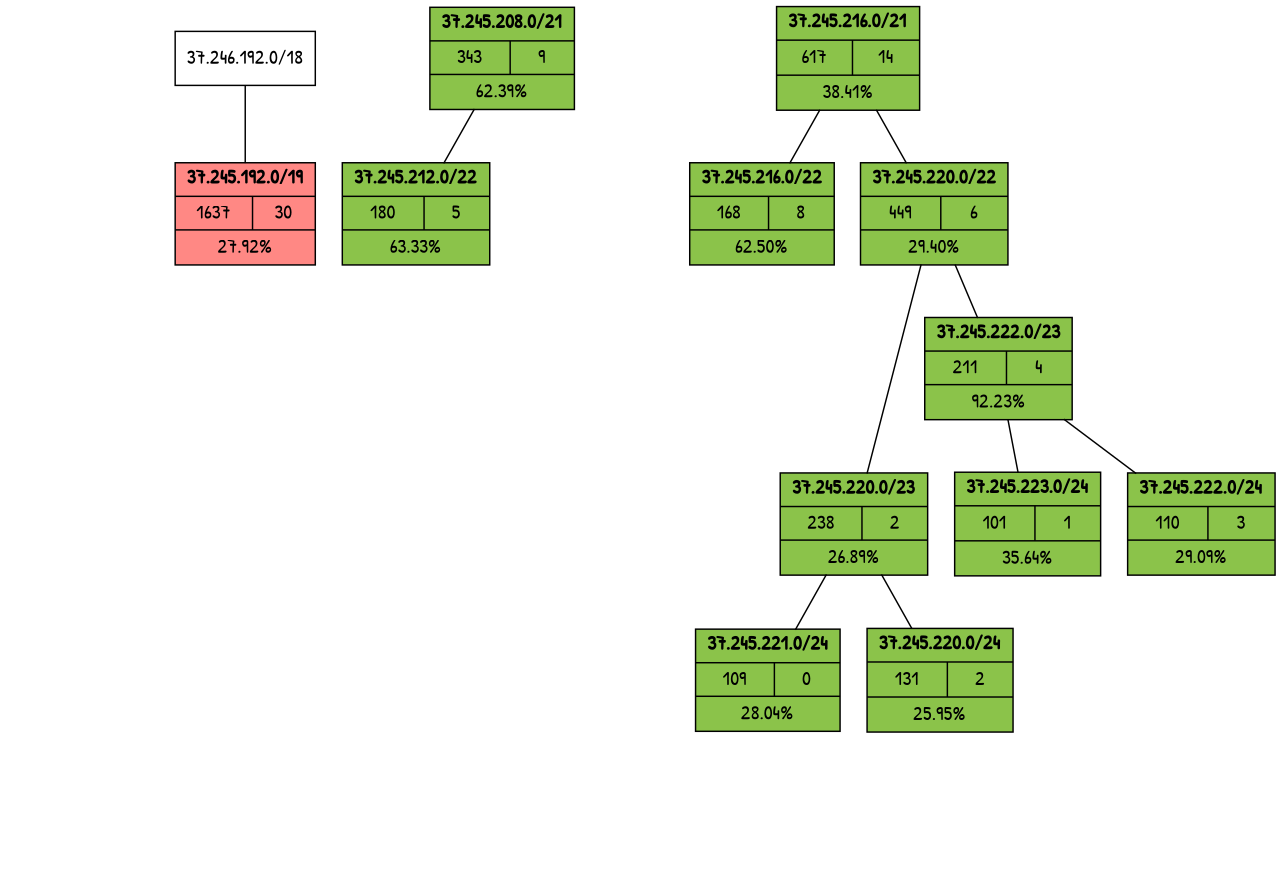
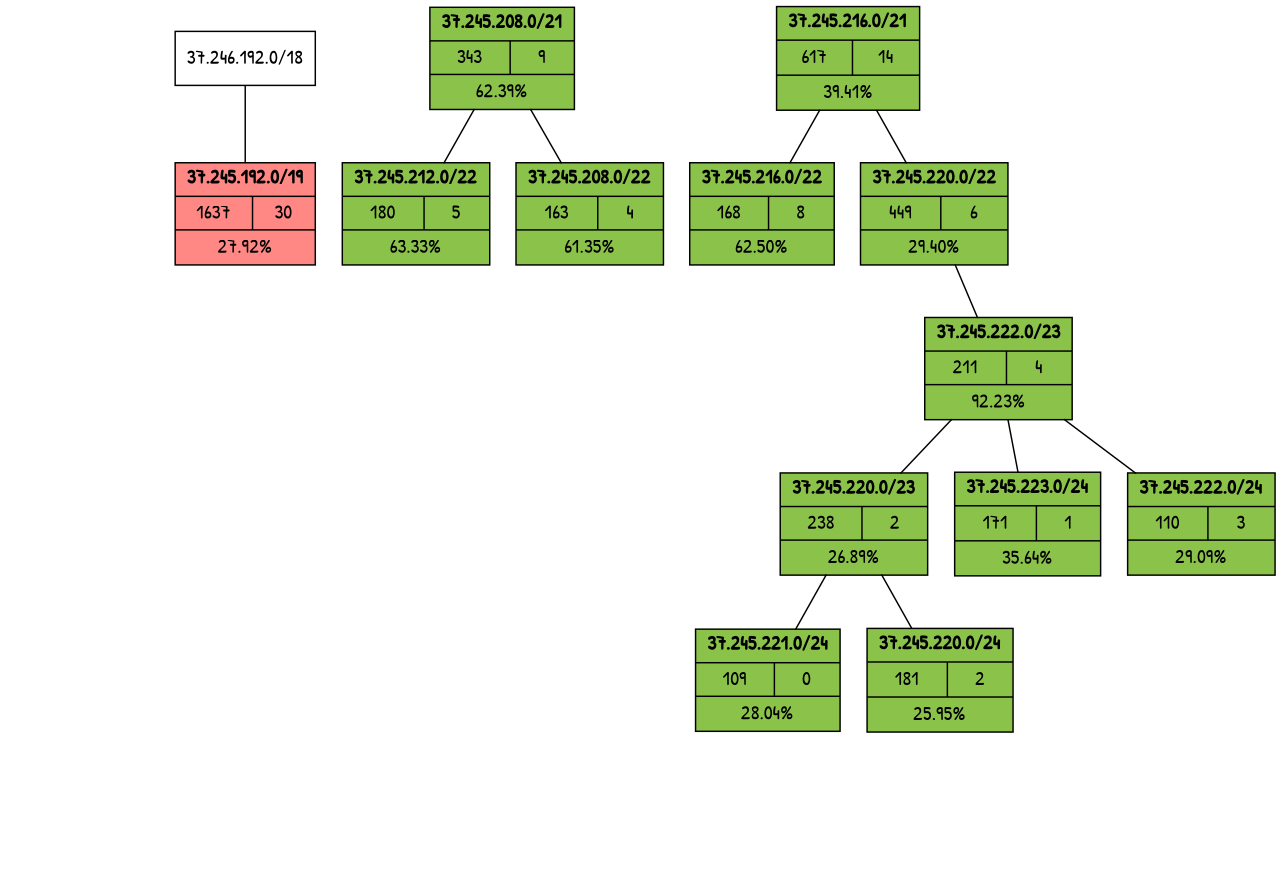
(848, 92) -> (848, 92)
none -> (590, 214)
(894, 369) -> (926, 446)
(995, 523) -> (996, 523)
(907, 679) -> (907, 679)
